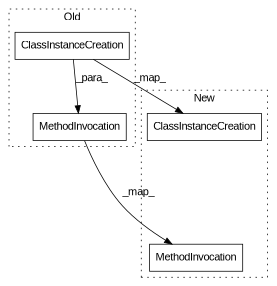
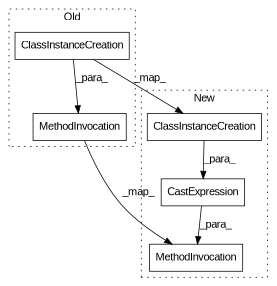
none -> (203, 192)
